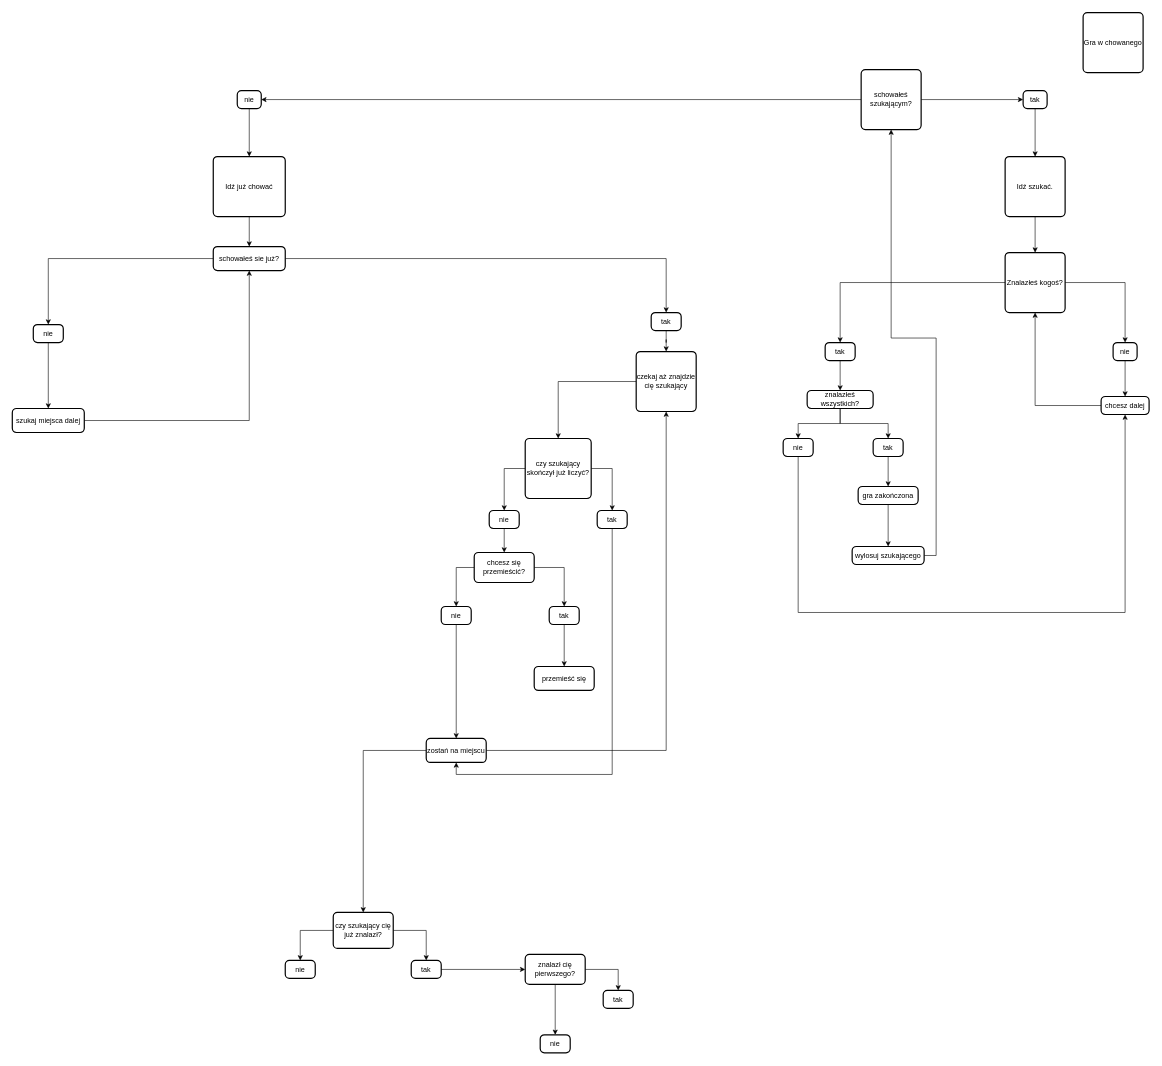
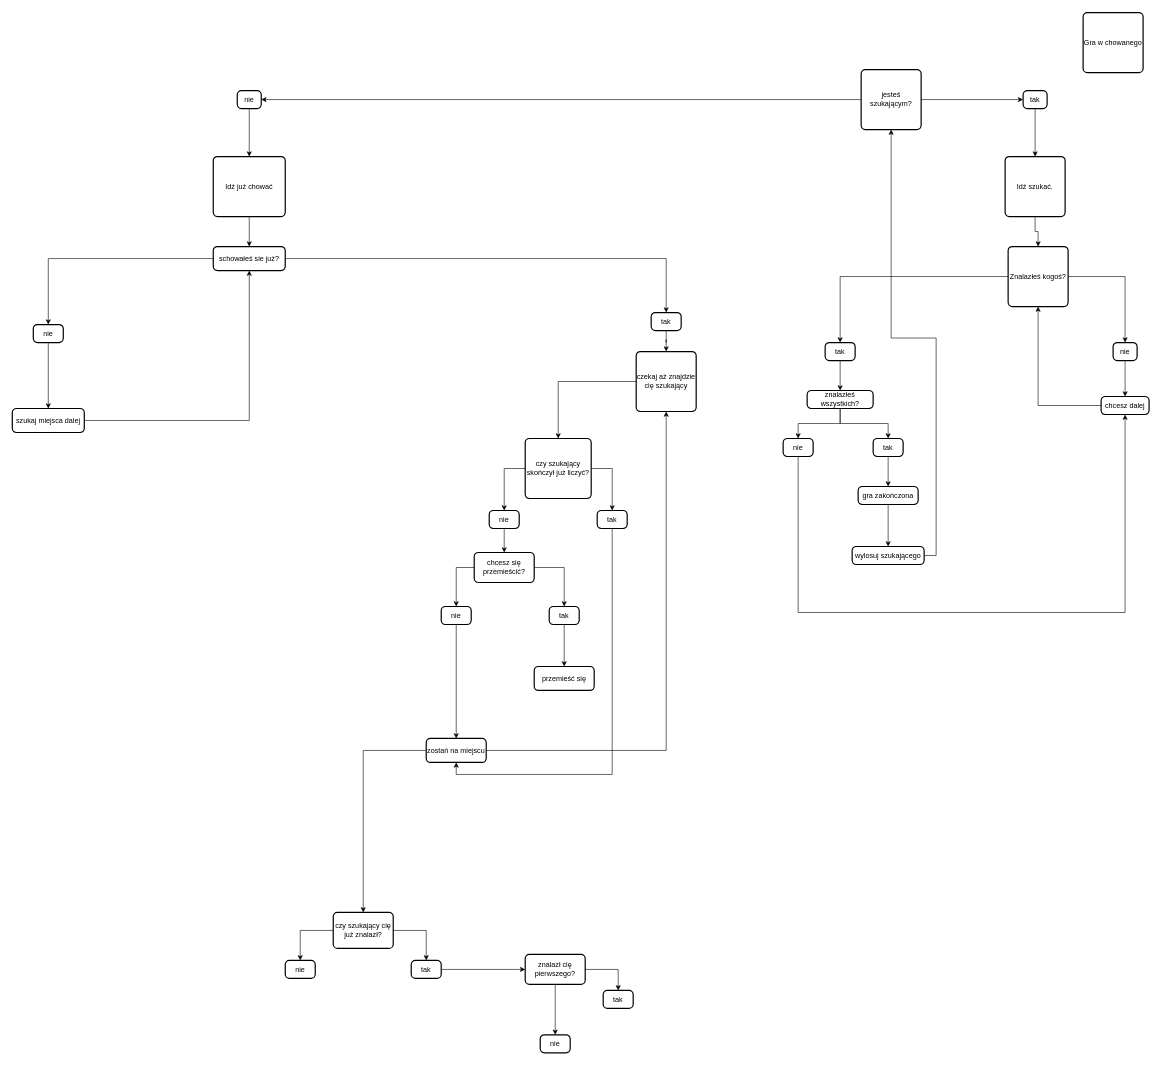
(891, 99) -> (891, 99)
(1035, 282) -> (1038, 276)
